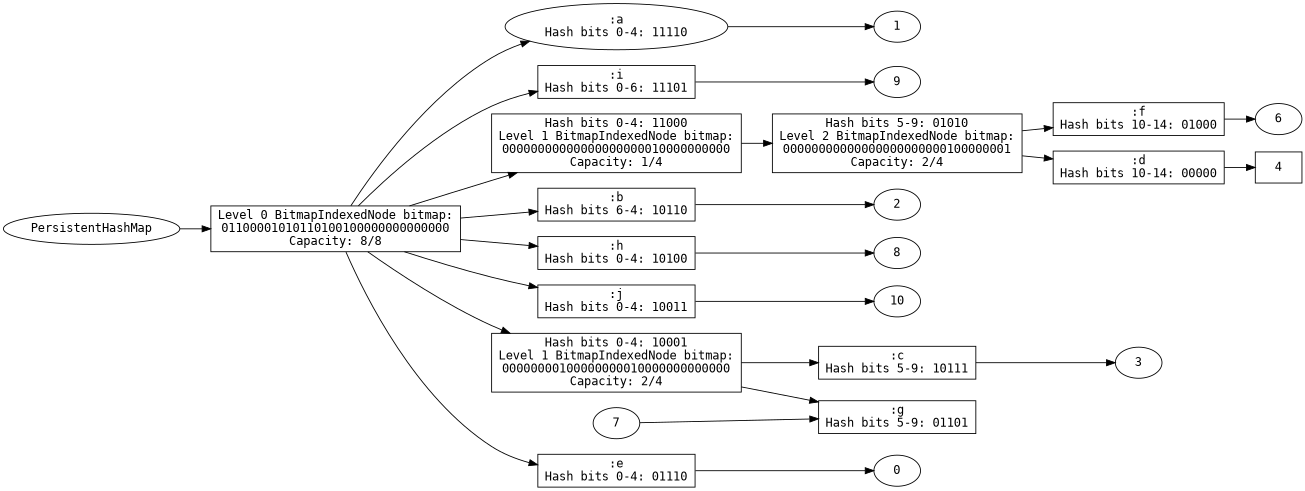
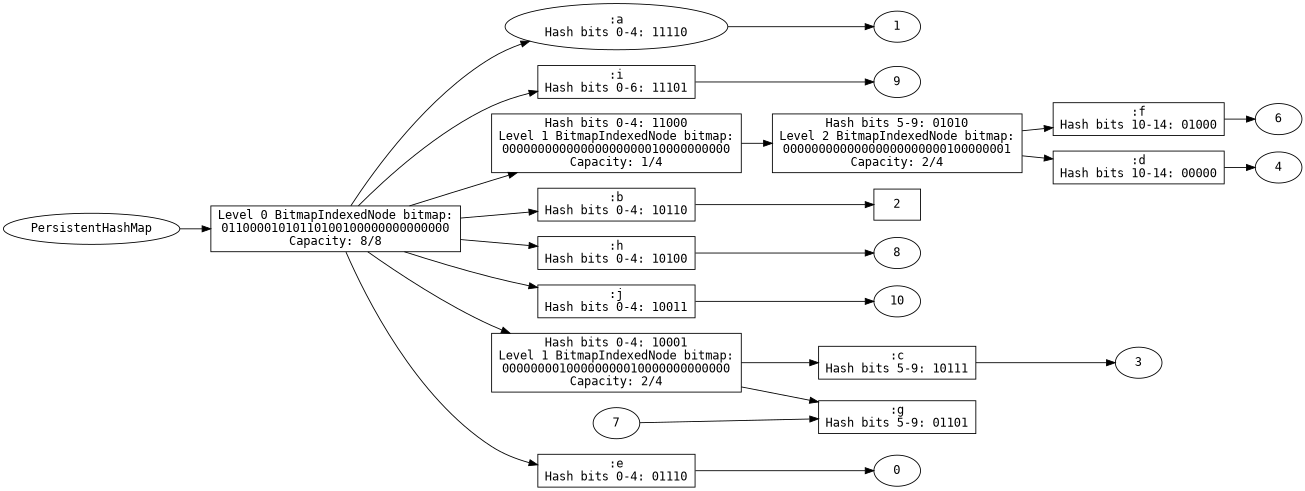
(1279, 167) -> (1279, 167)
(616, 205) -> (616, 205)
(897, 205) -> (897, 205)
